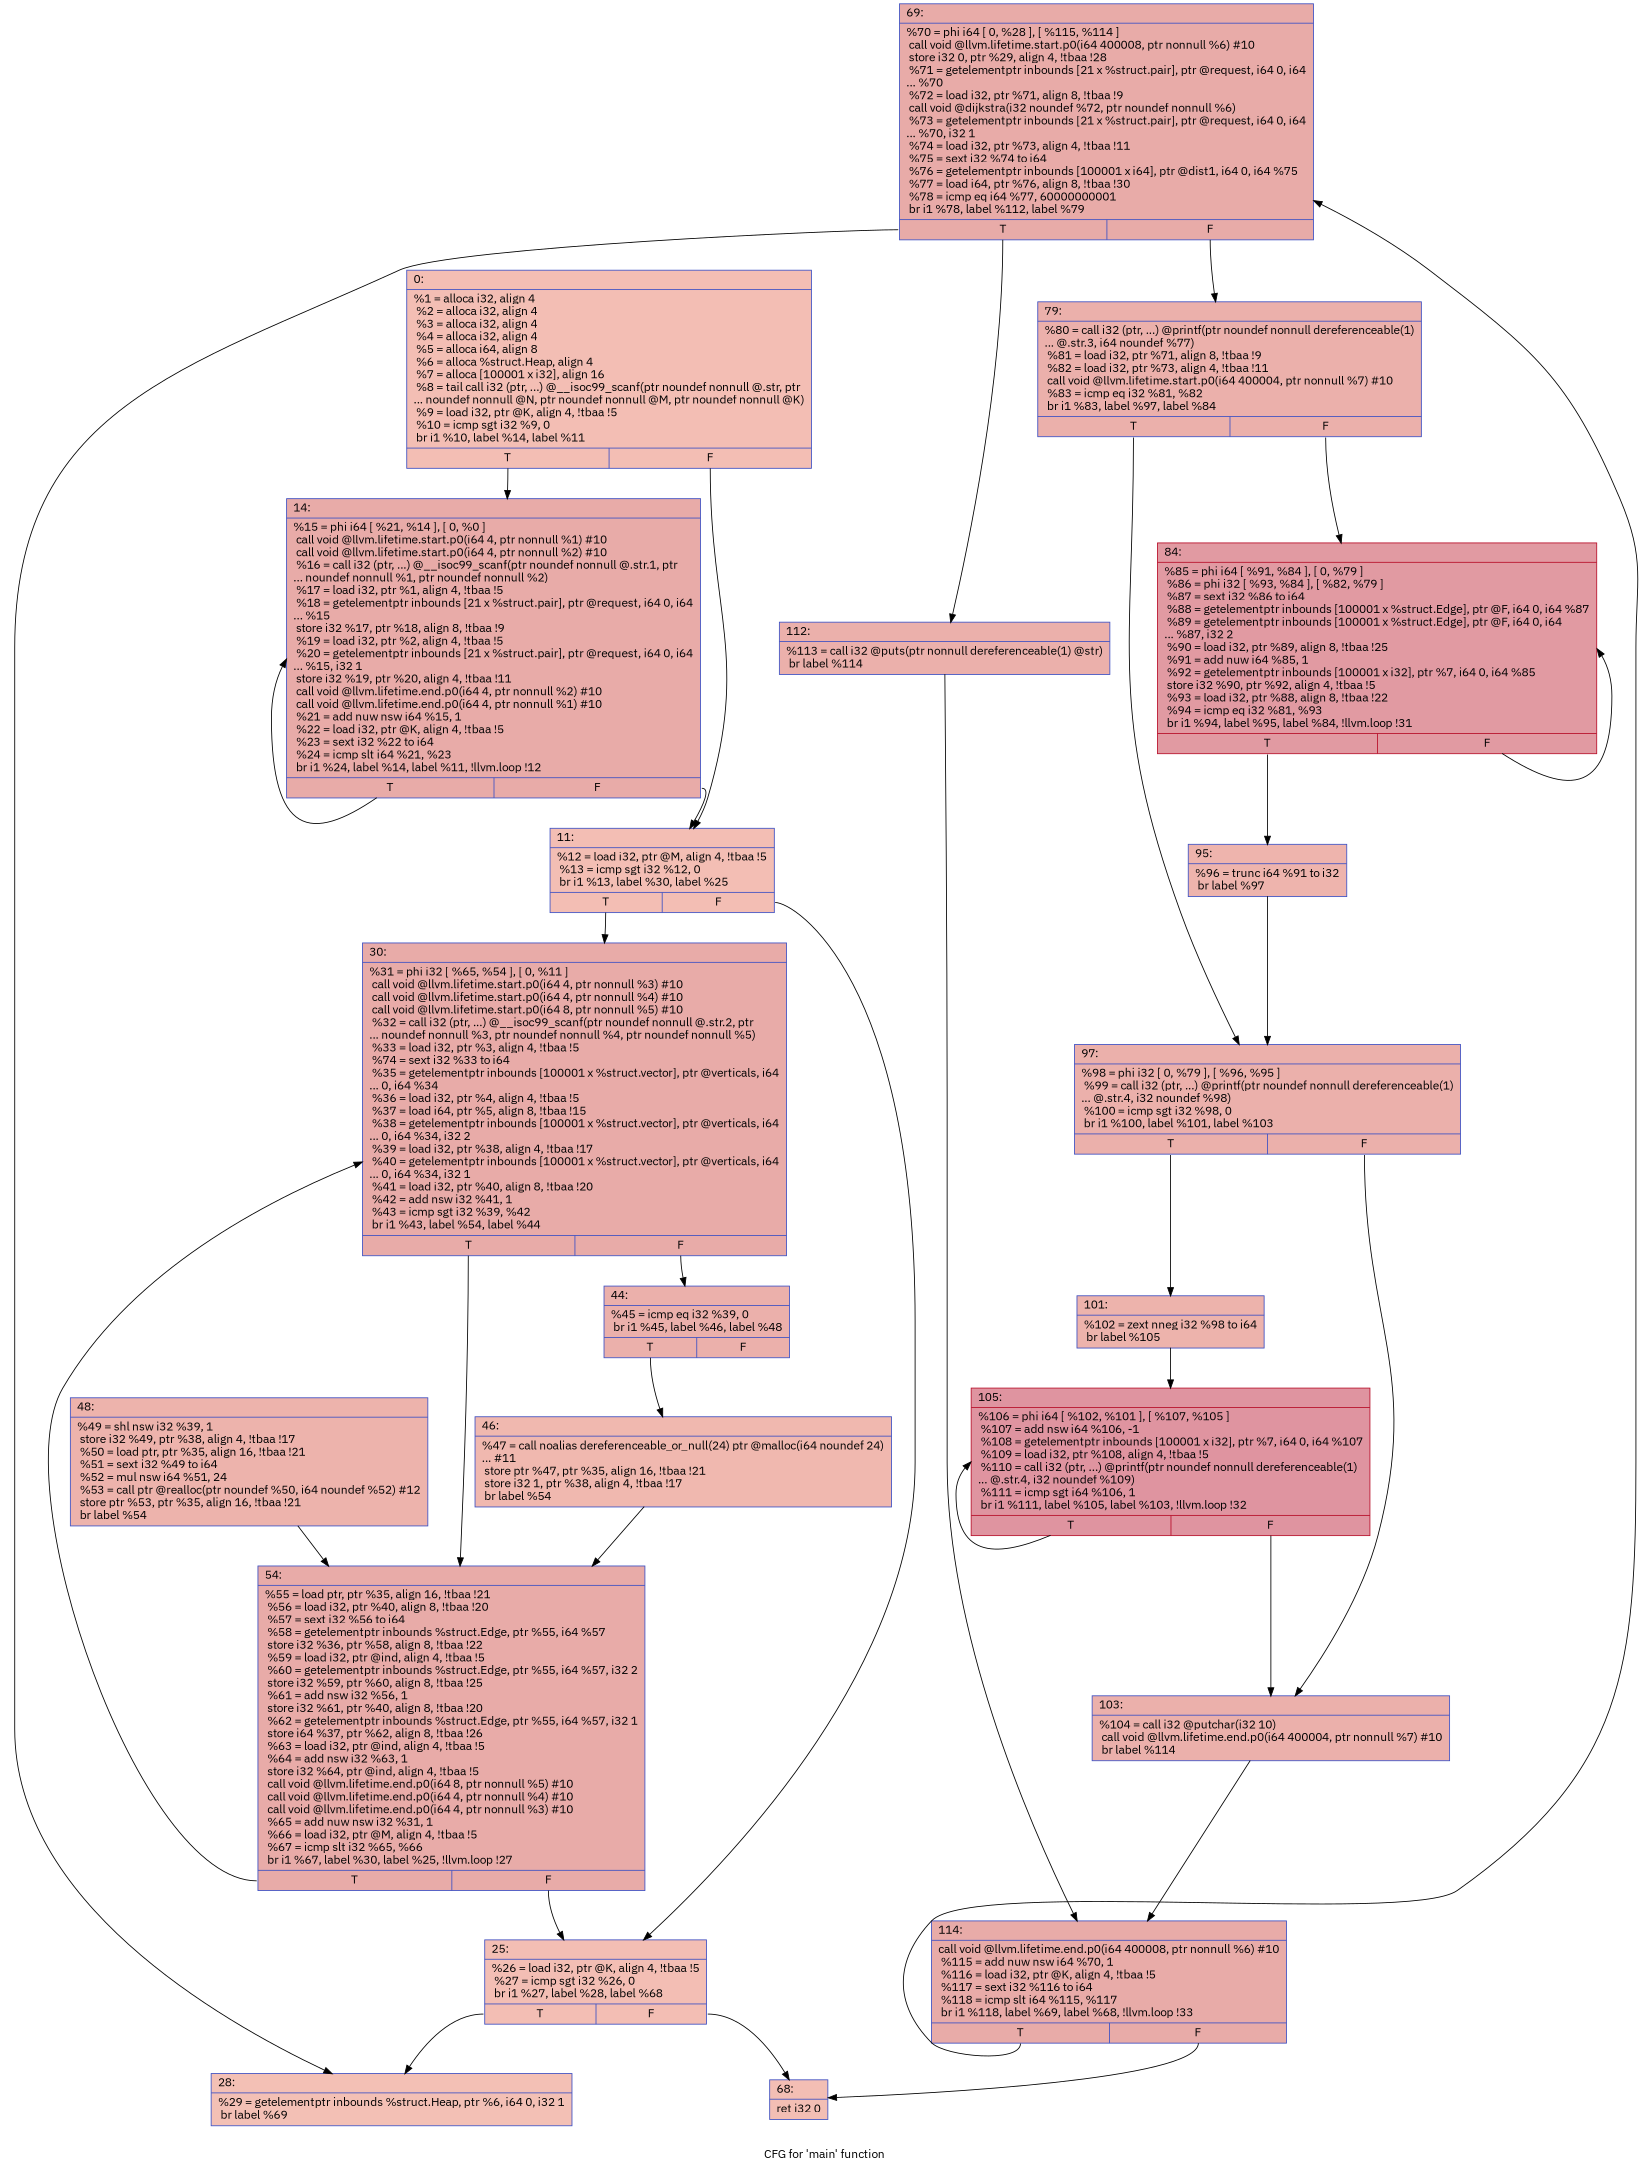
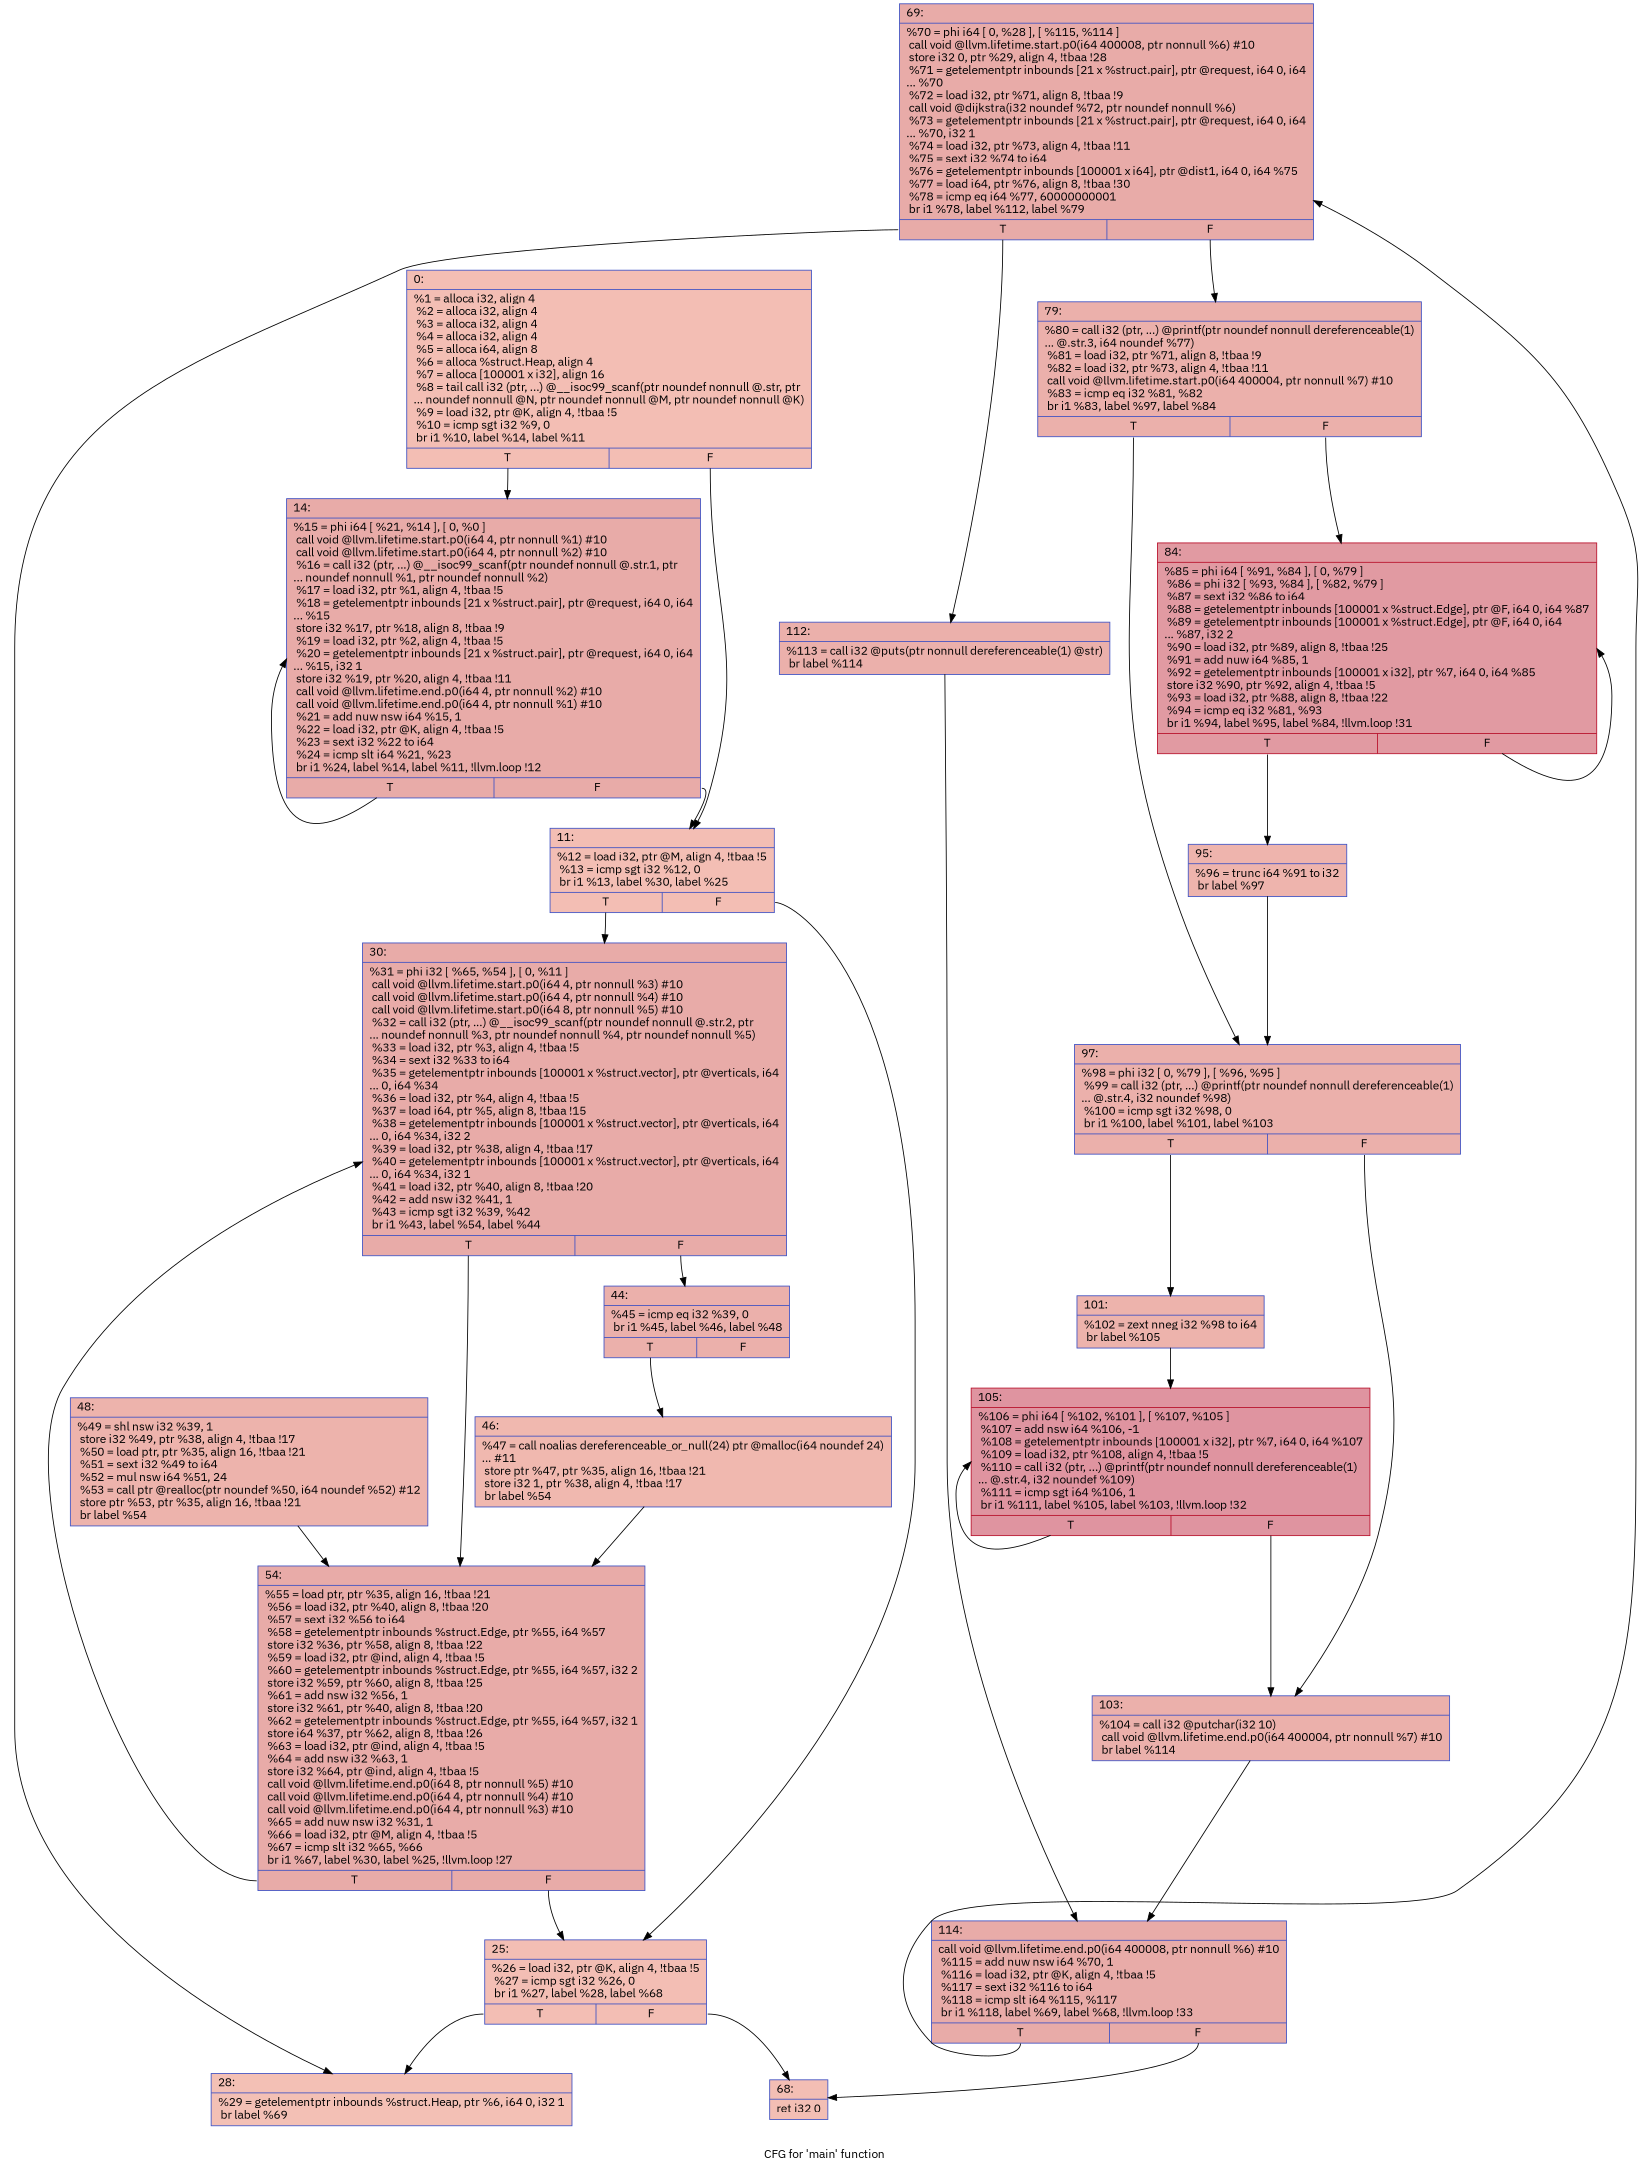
(440, 1061) -> (440, 1061)
